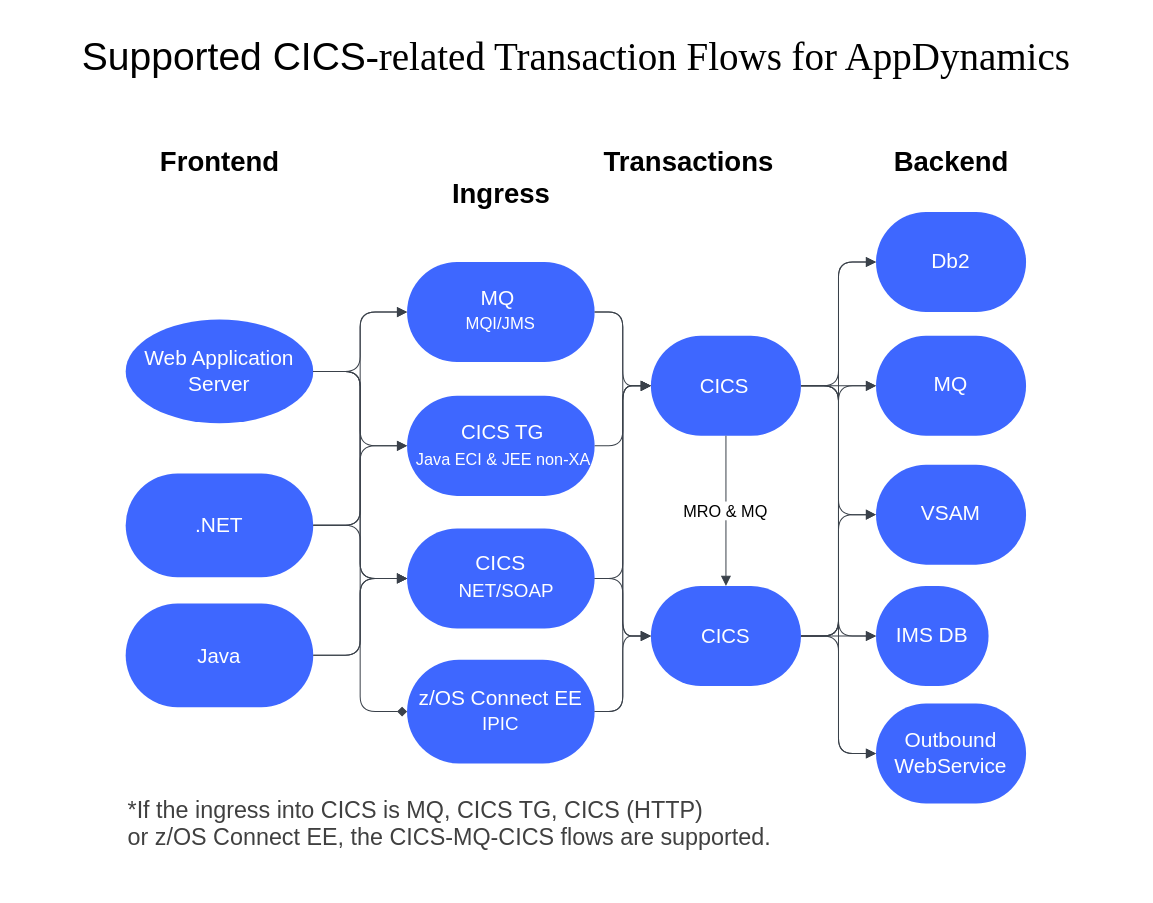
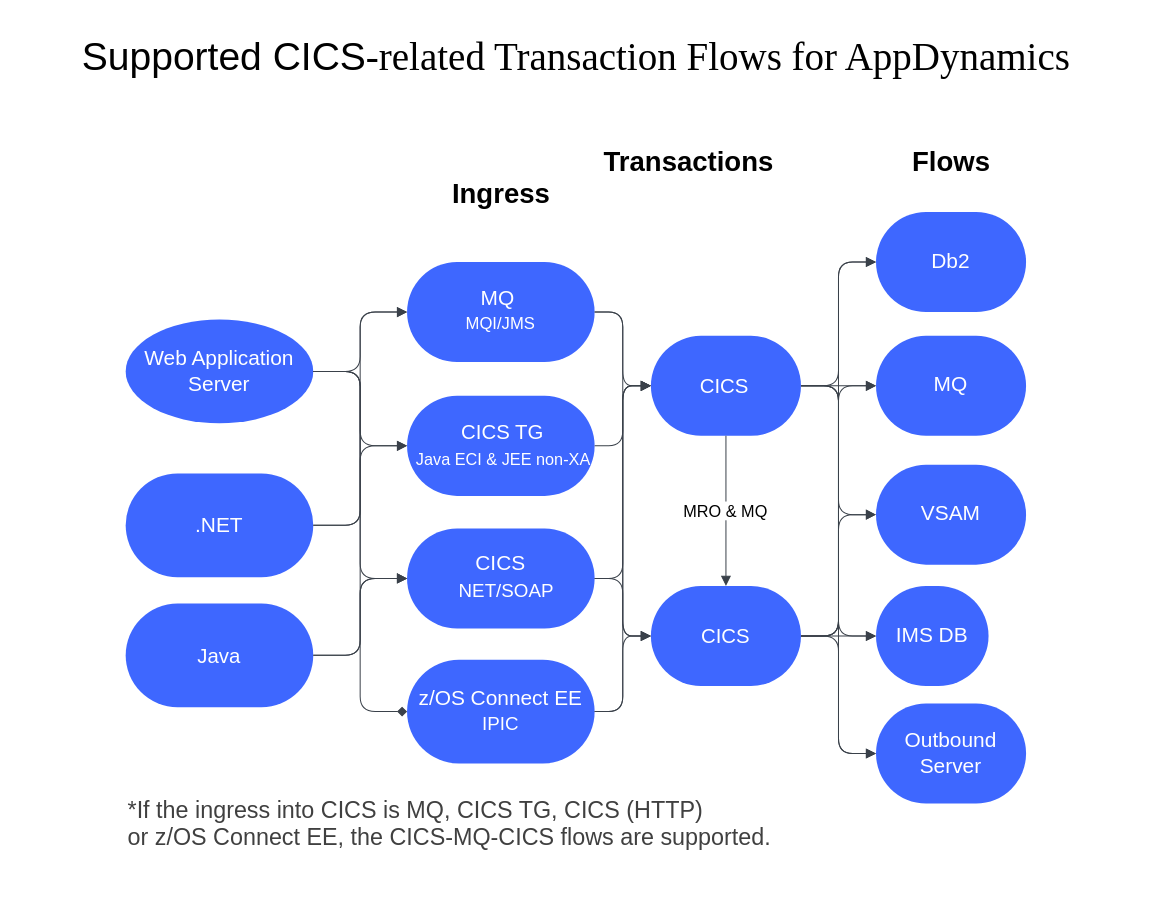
(219, 163) -> none
(951, 163) -> (951, 163)
(355, 528) -> none
(951, 753) -> (951, 753)
